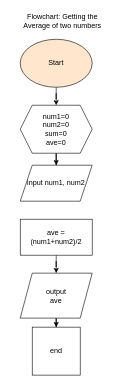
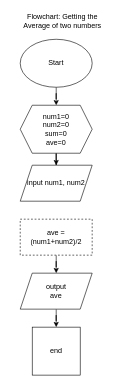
(56, 63) -> (56, 63)
(56, 237) -> (56, 237)
(56, 296) -> (56, 291)
